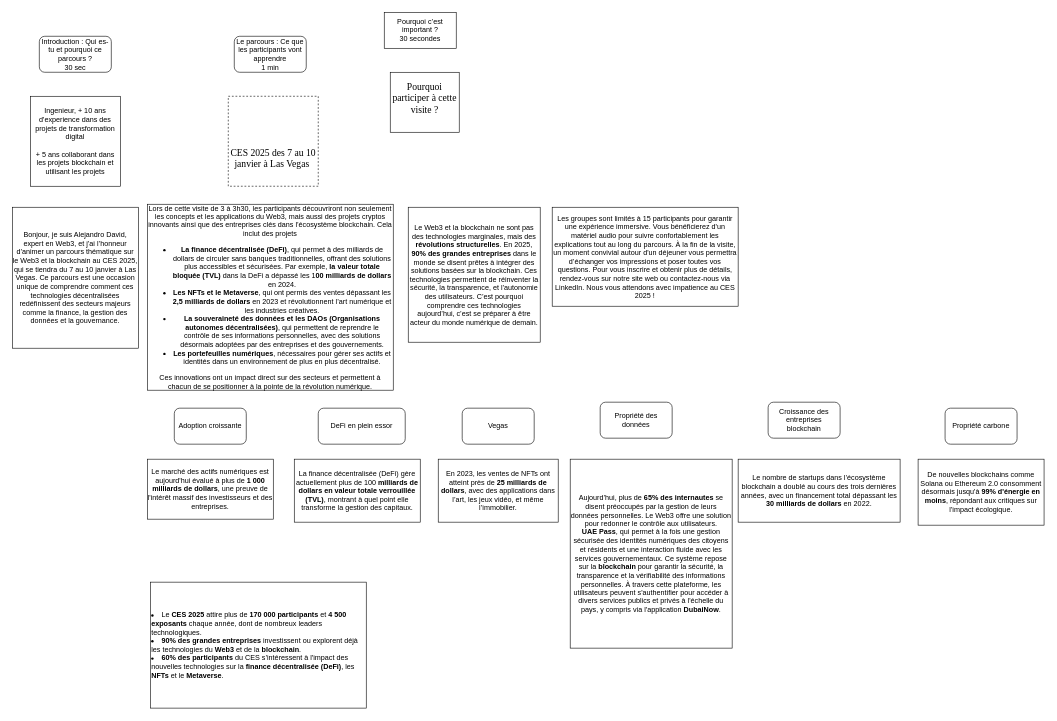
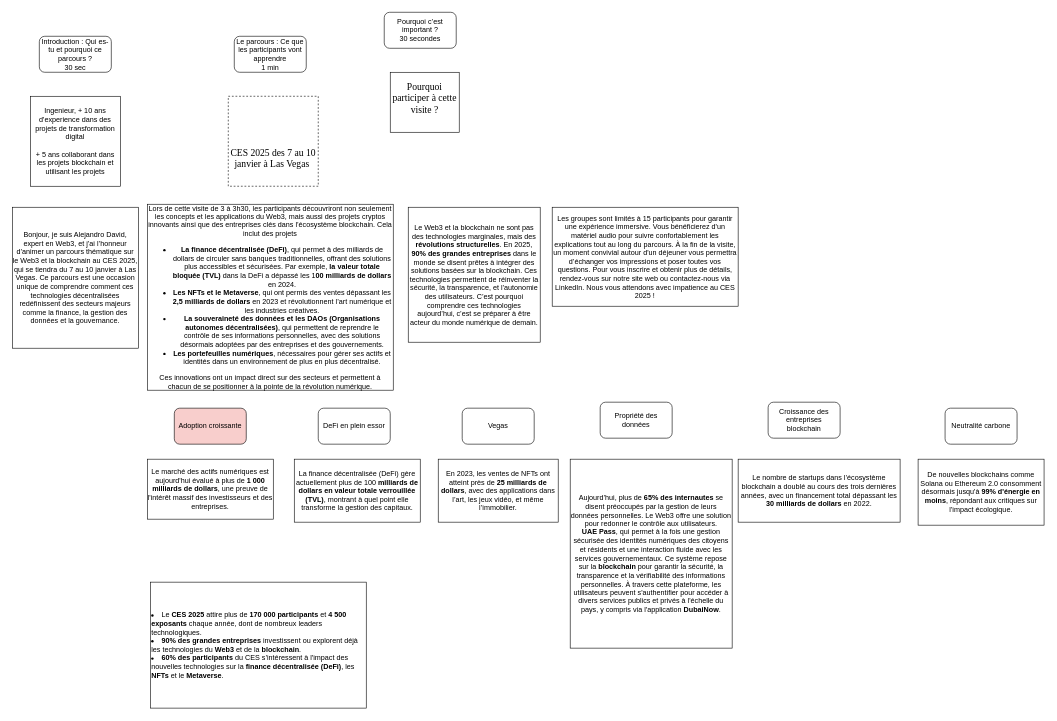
(420, 30) -> (420, 30)
(210, 426) -> (210, 426)
(362, 426) -> (354, 426)
(981, 426) -> (981, 426)
